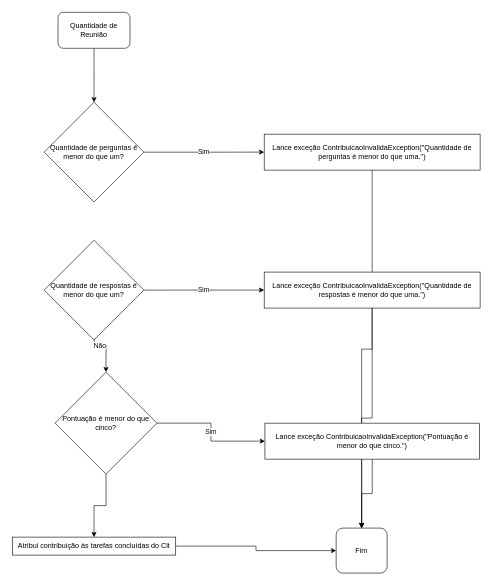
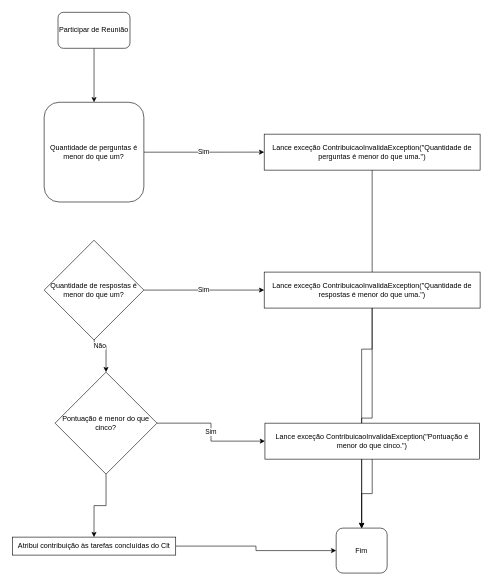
(94, 30) -> (94, 30)
(94, 152) -> (94, 152)
